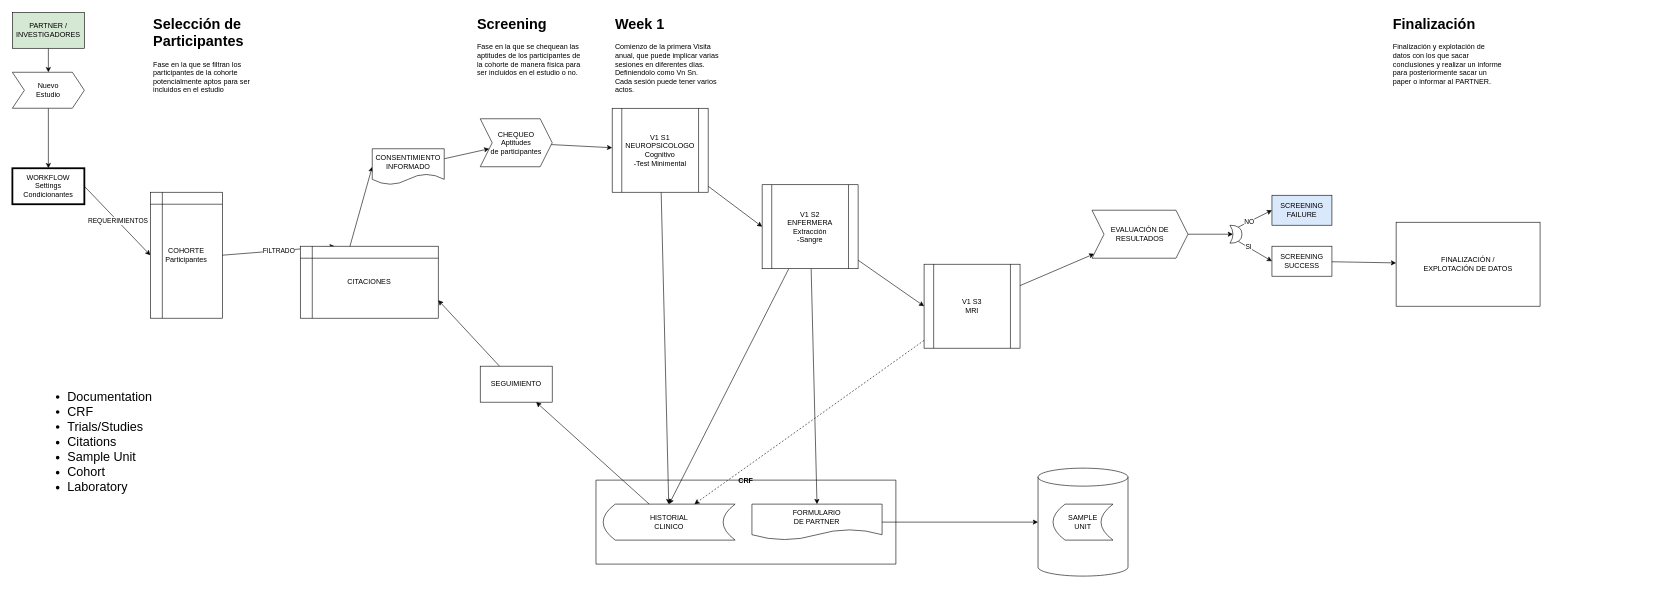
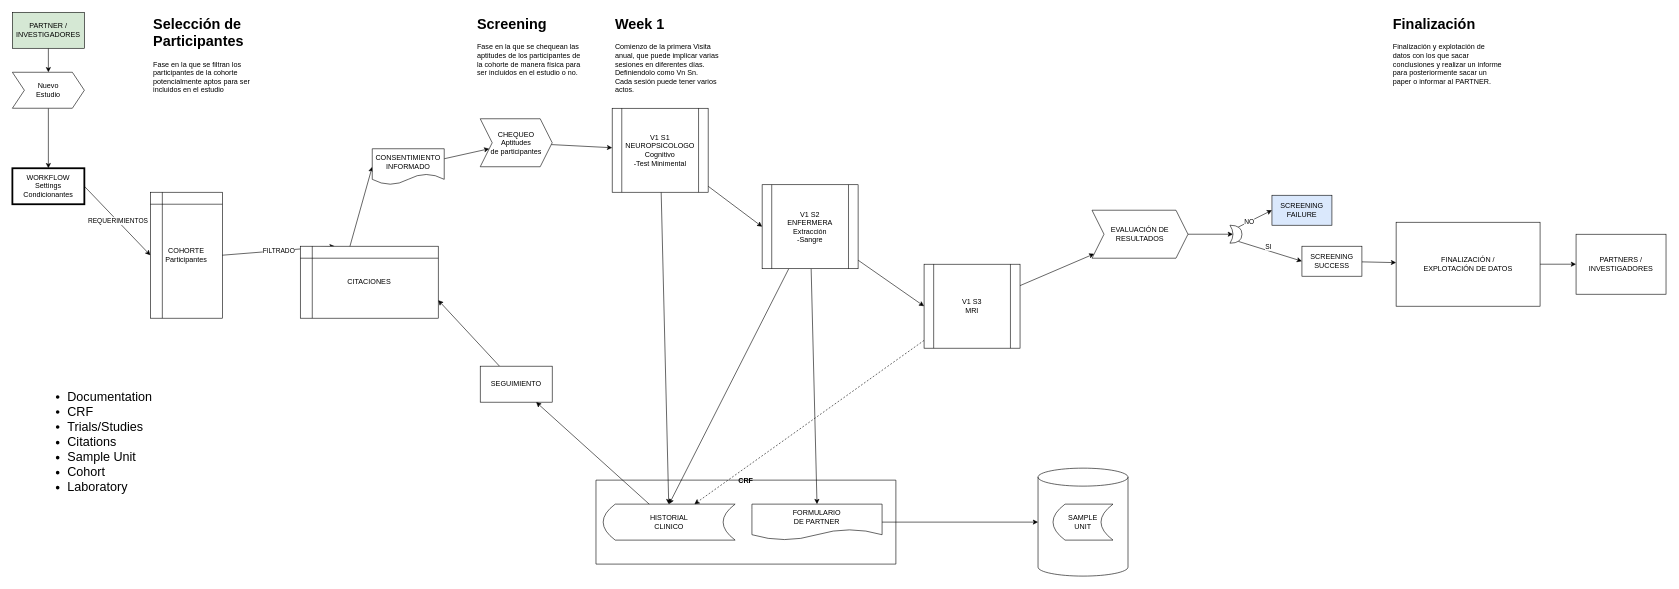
(1302, 261) -> (1332, 261)
none -> (1571, 264)
none -> (1622, 264)
